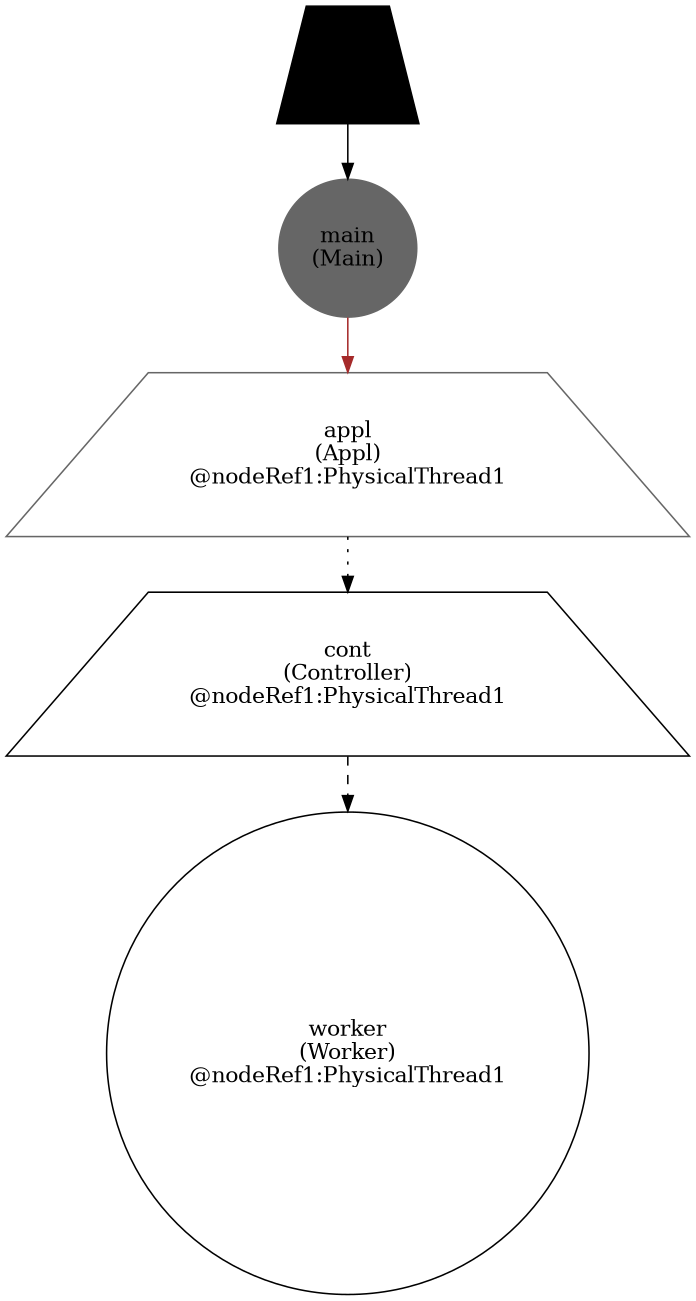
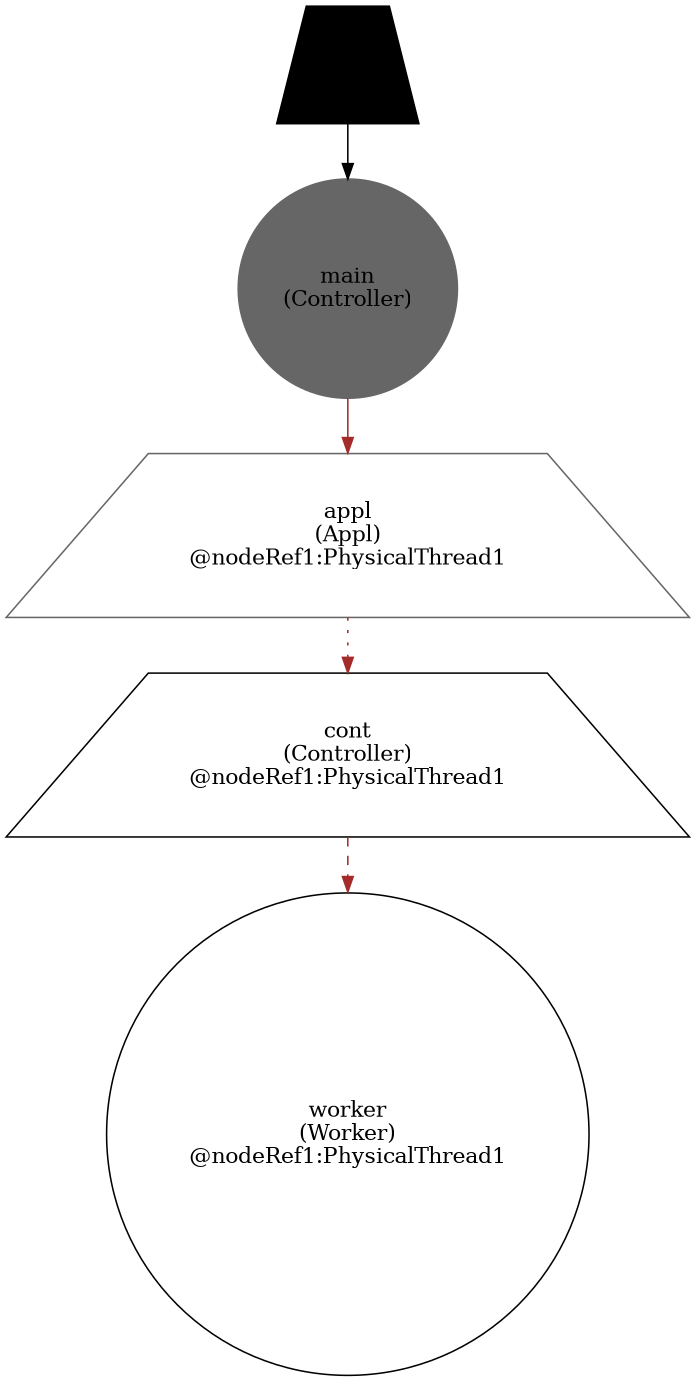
(348, 248) -> (348, 289)
(348, 556) -> (348, 637)
(348, 776) -> (348, 857)
